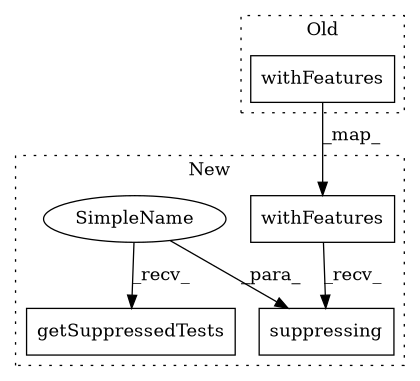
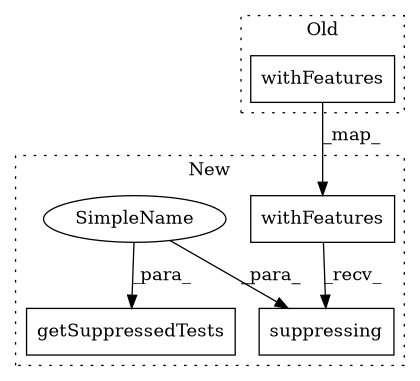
(161, 275) -> (161, 275)
